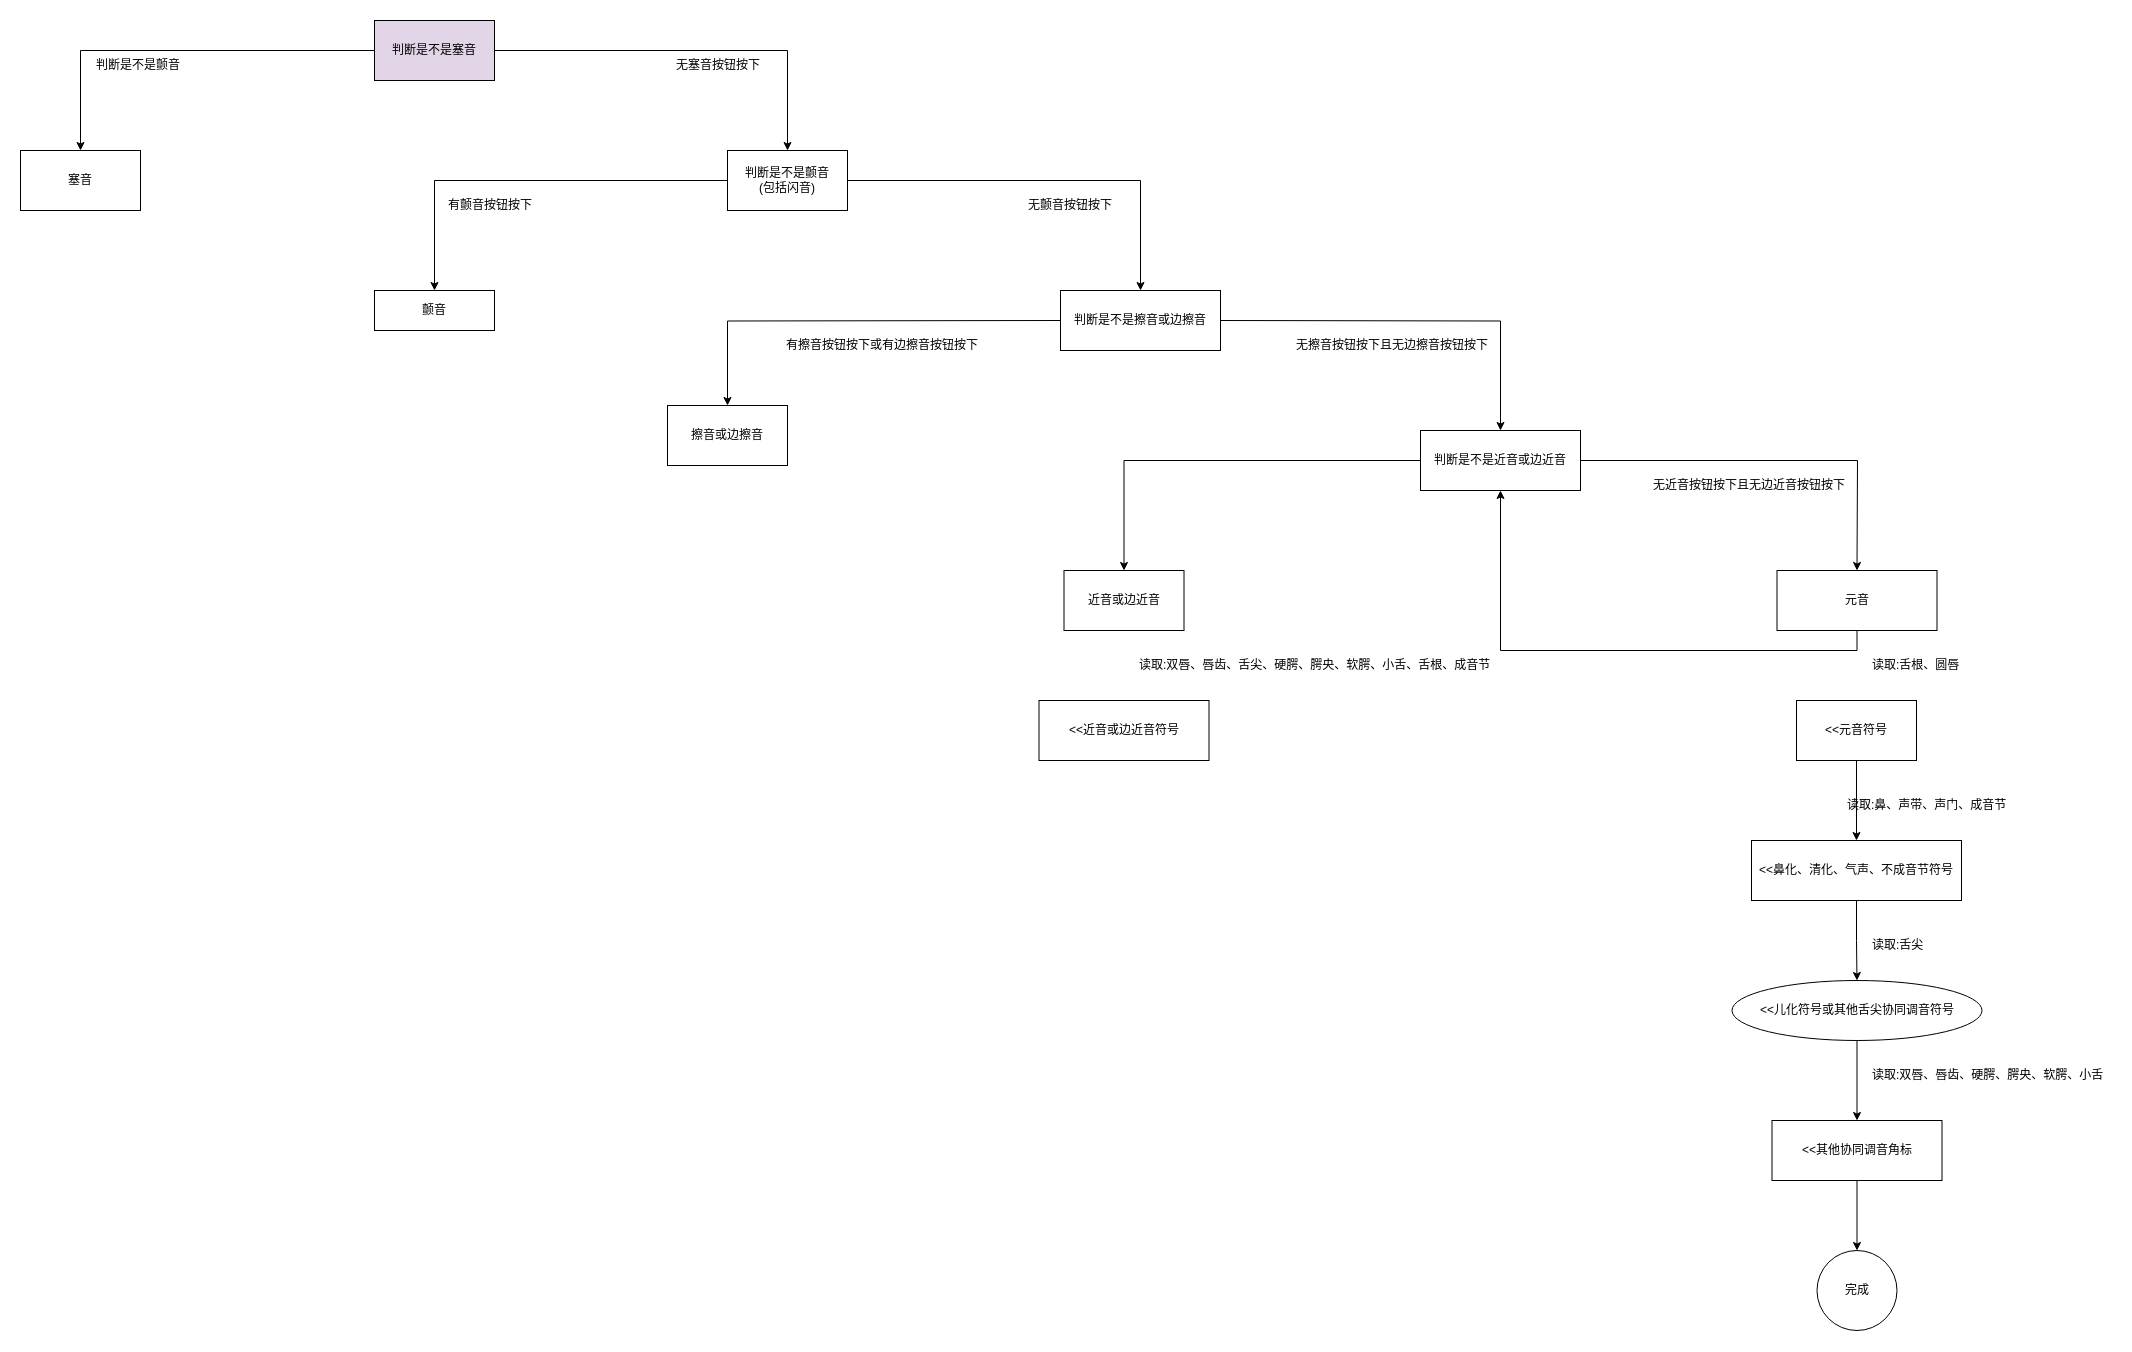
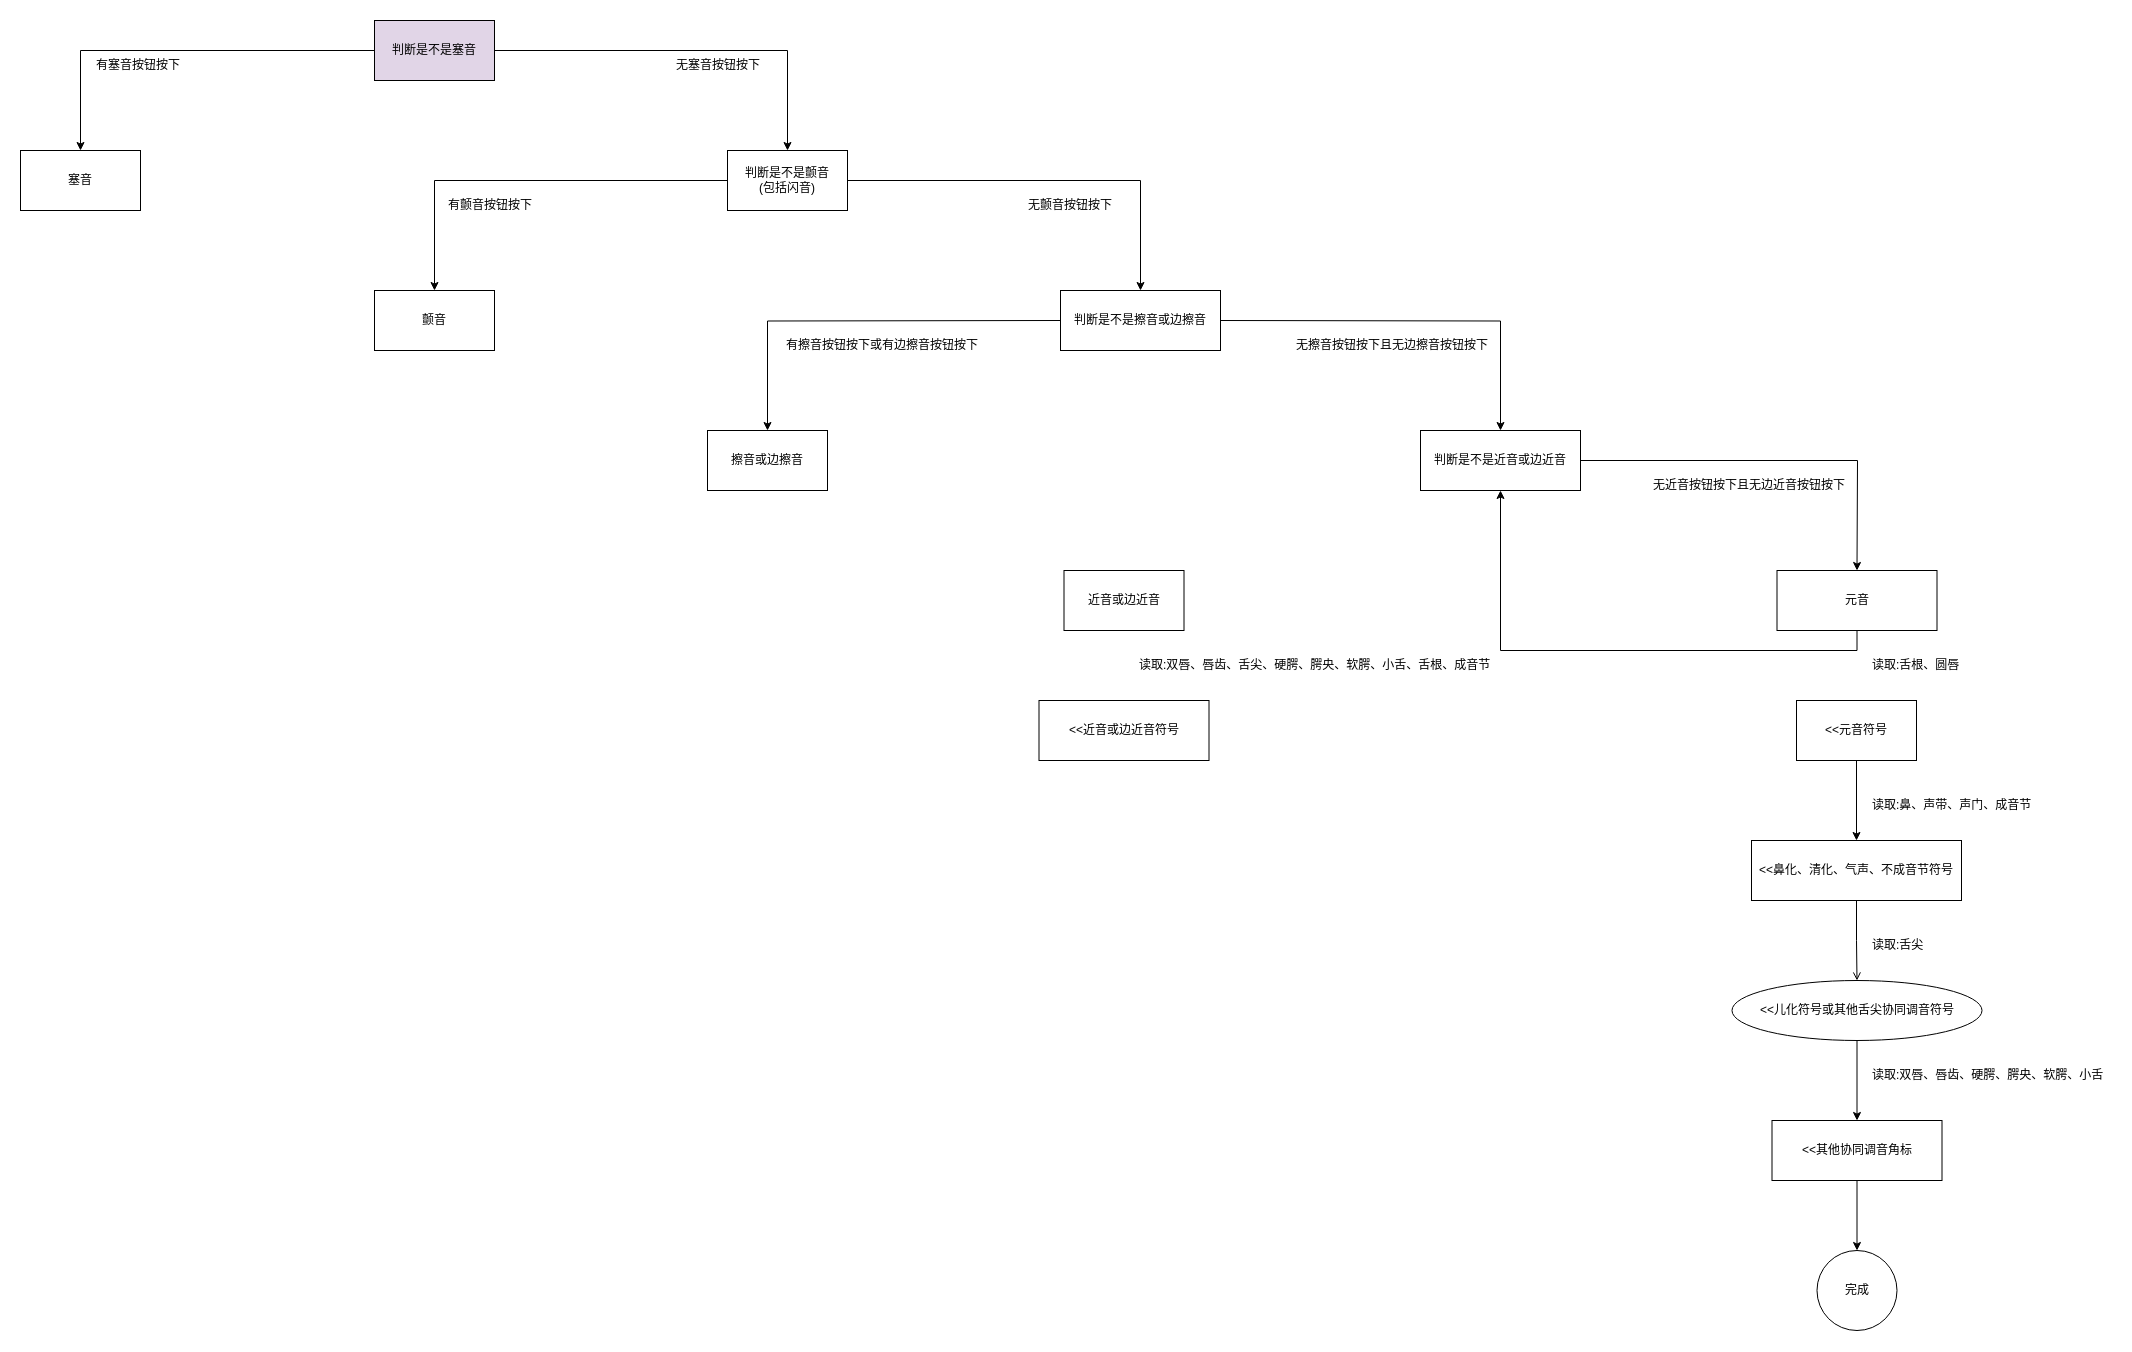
(139, 66) -> (139, 66)
(435, 311) -> (435, 321)
(728, 436) -> (768, 461)
(1221, 461) -> none
(1931, 806) -> (1956, 806)
(1857, 972) -> (1857, 973)
